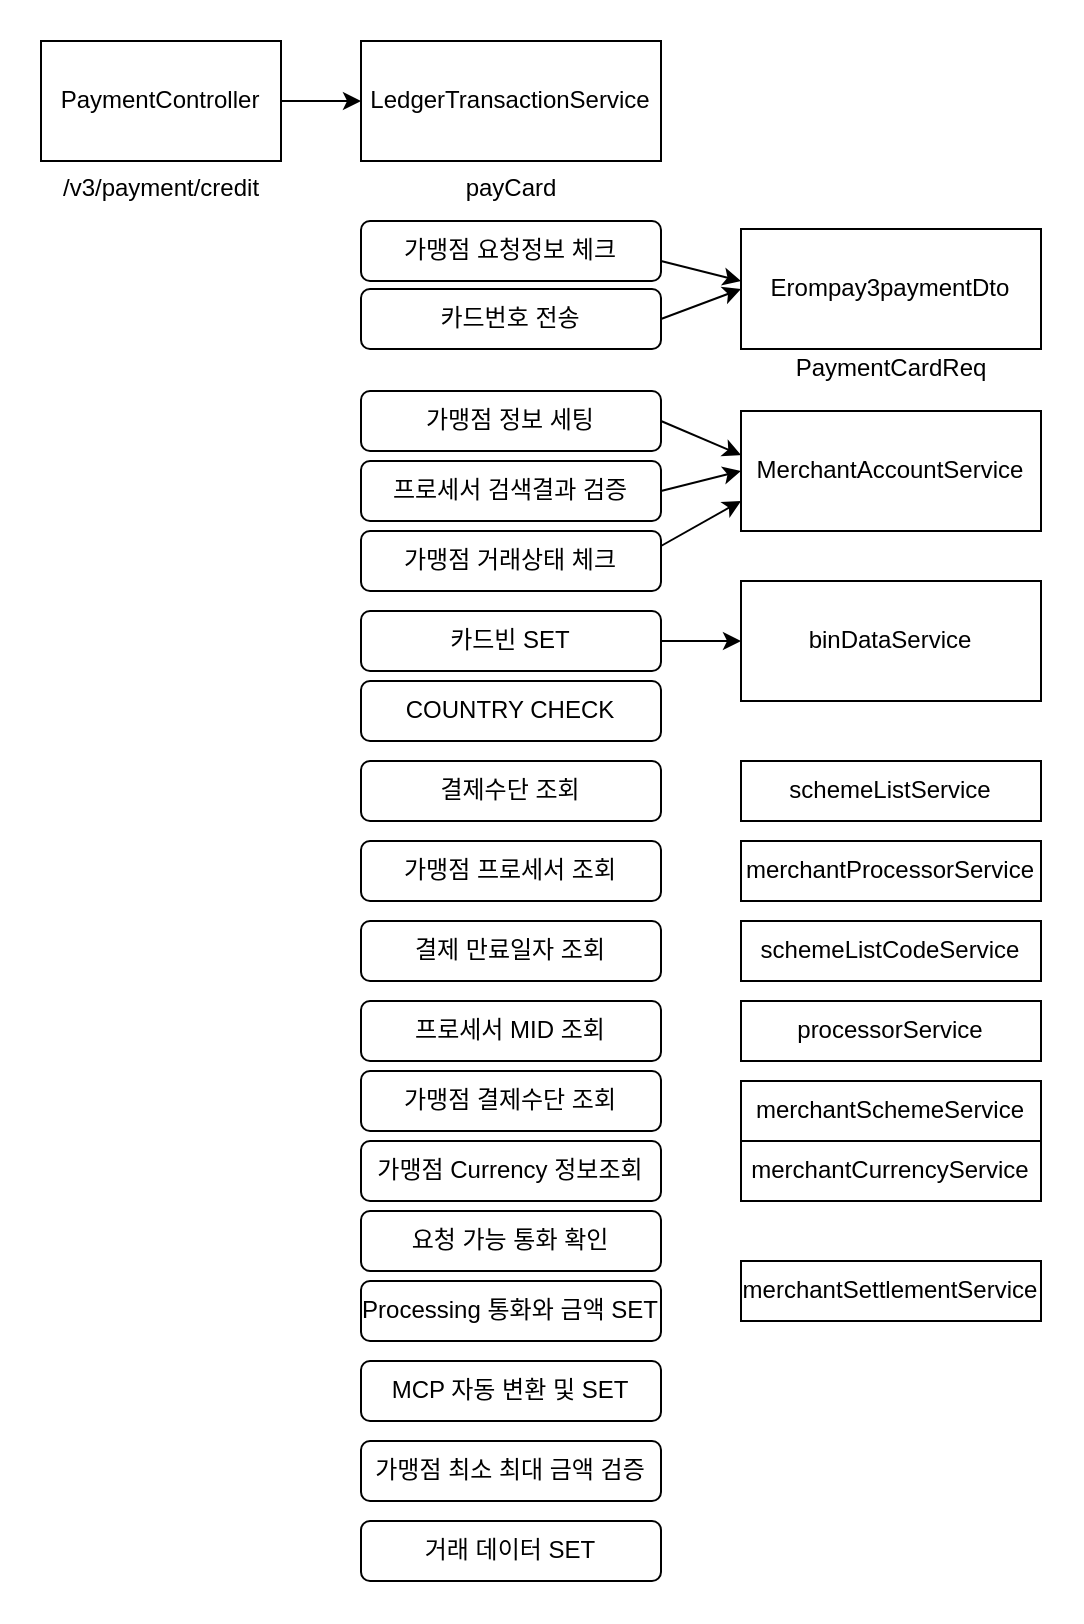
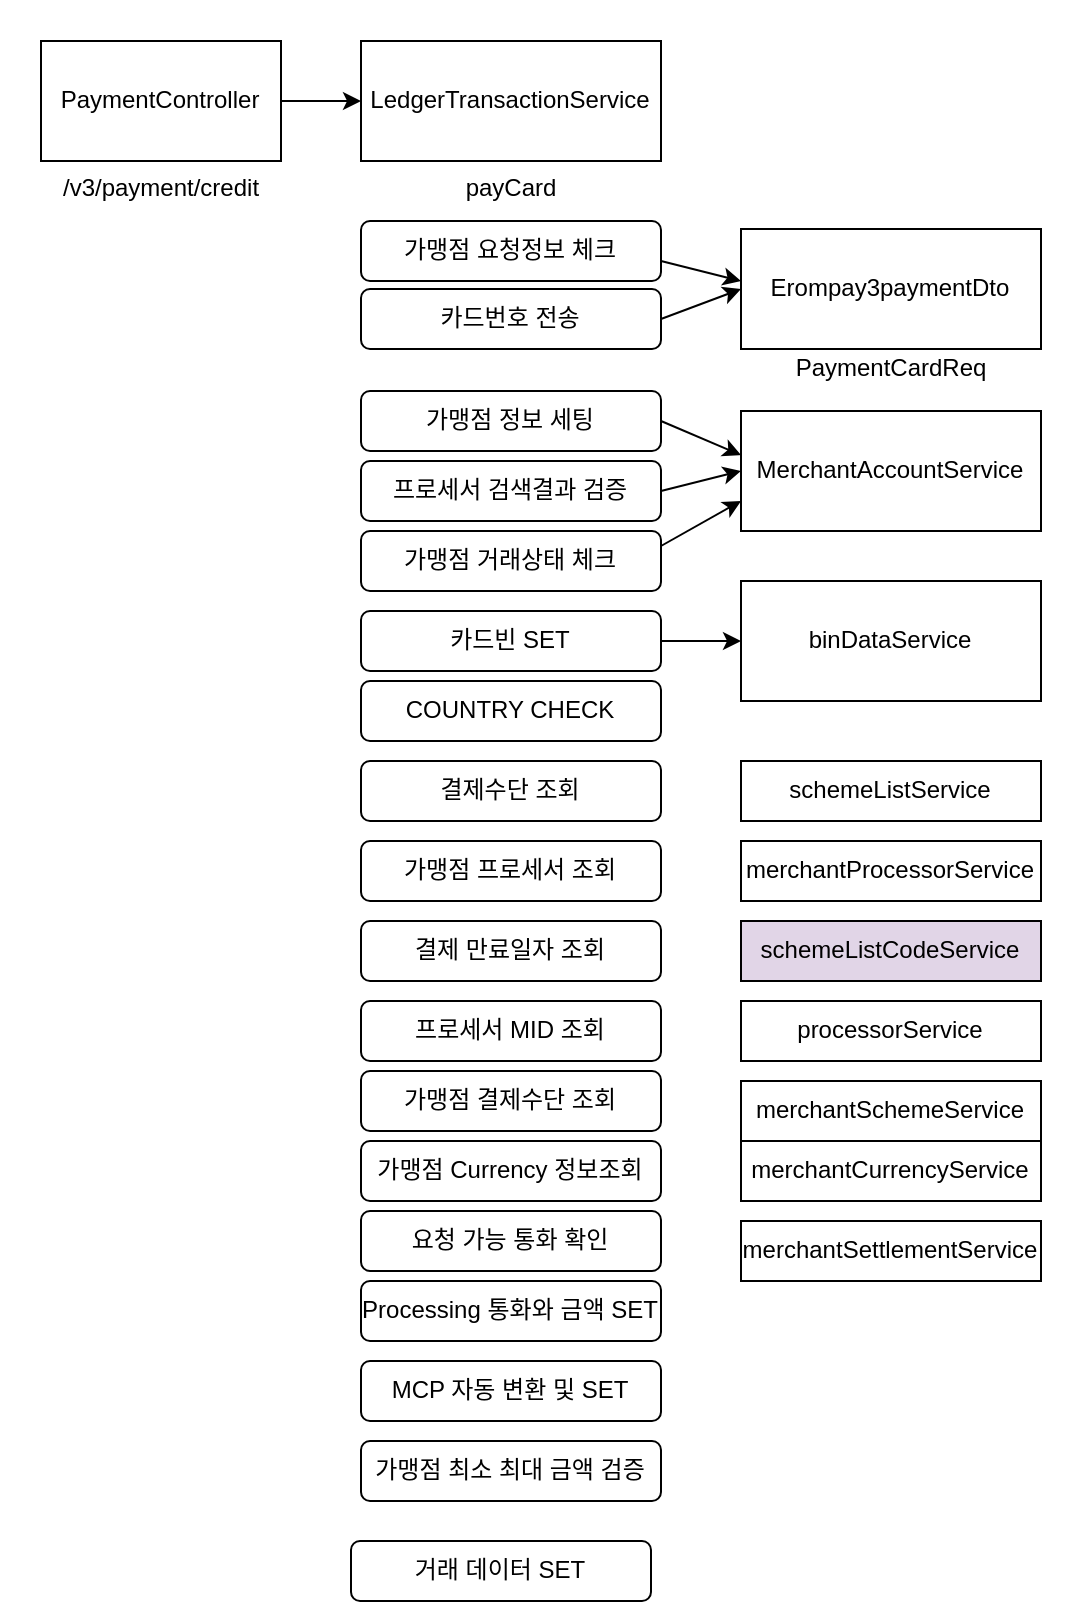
(891, 951) -> (891, 951)
(891, 1291) -> (891, 1251)
(511, 1551) -> (501, 1571)
